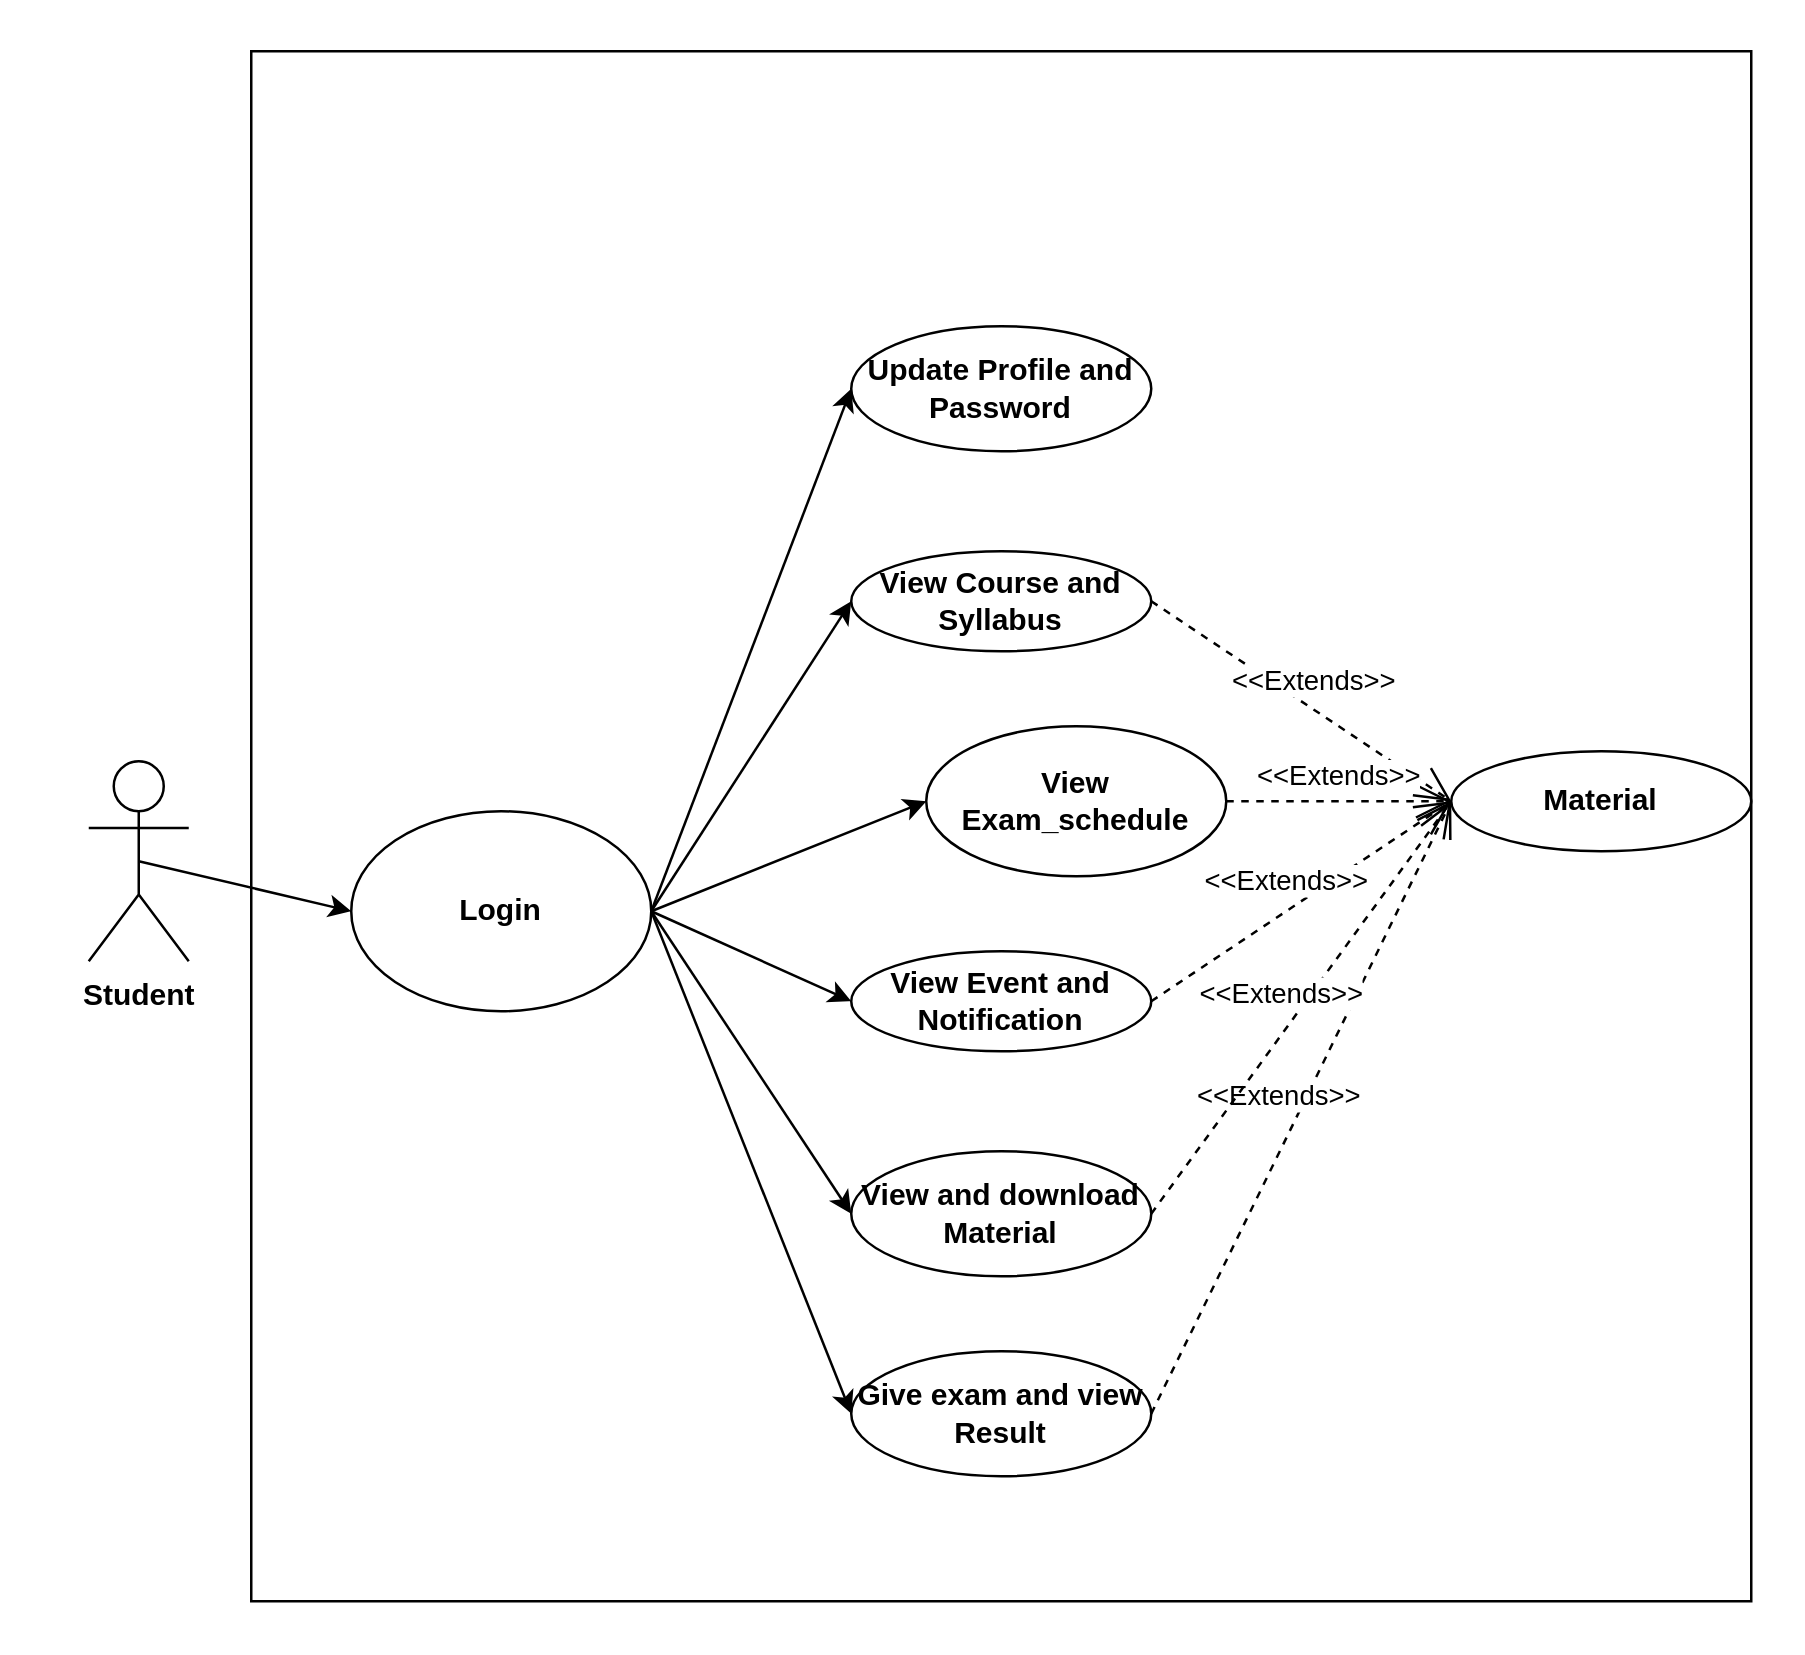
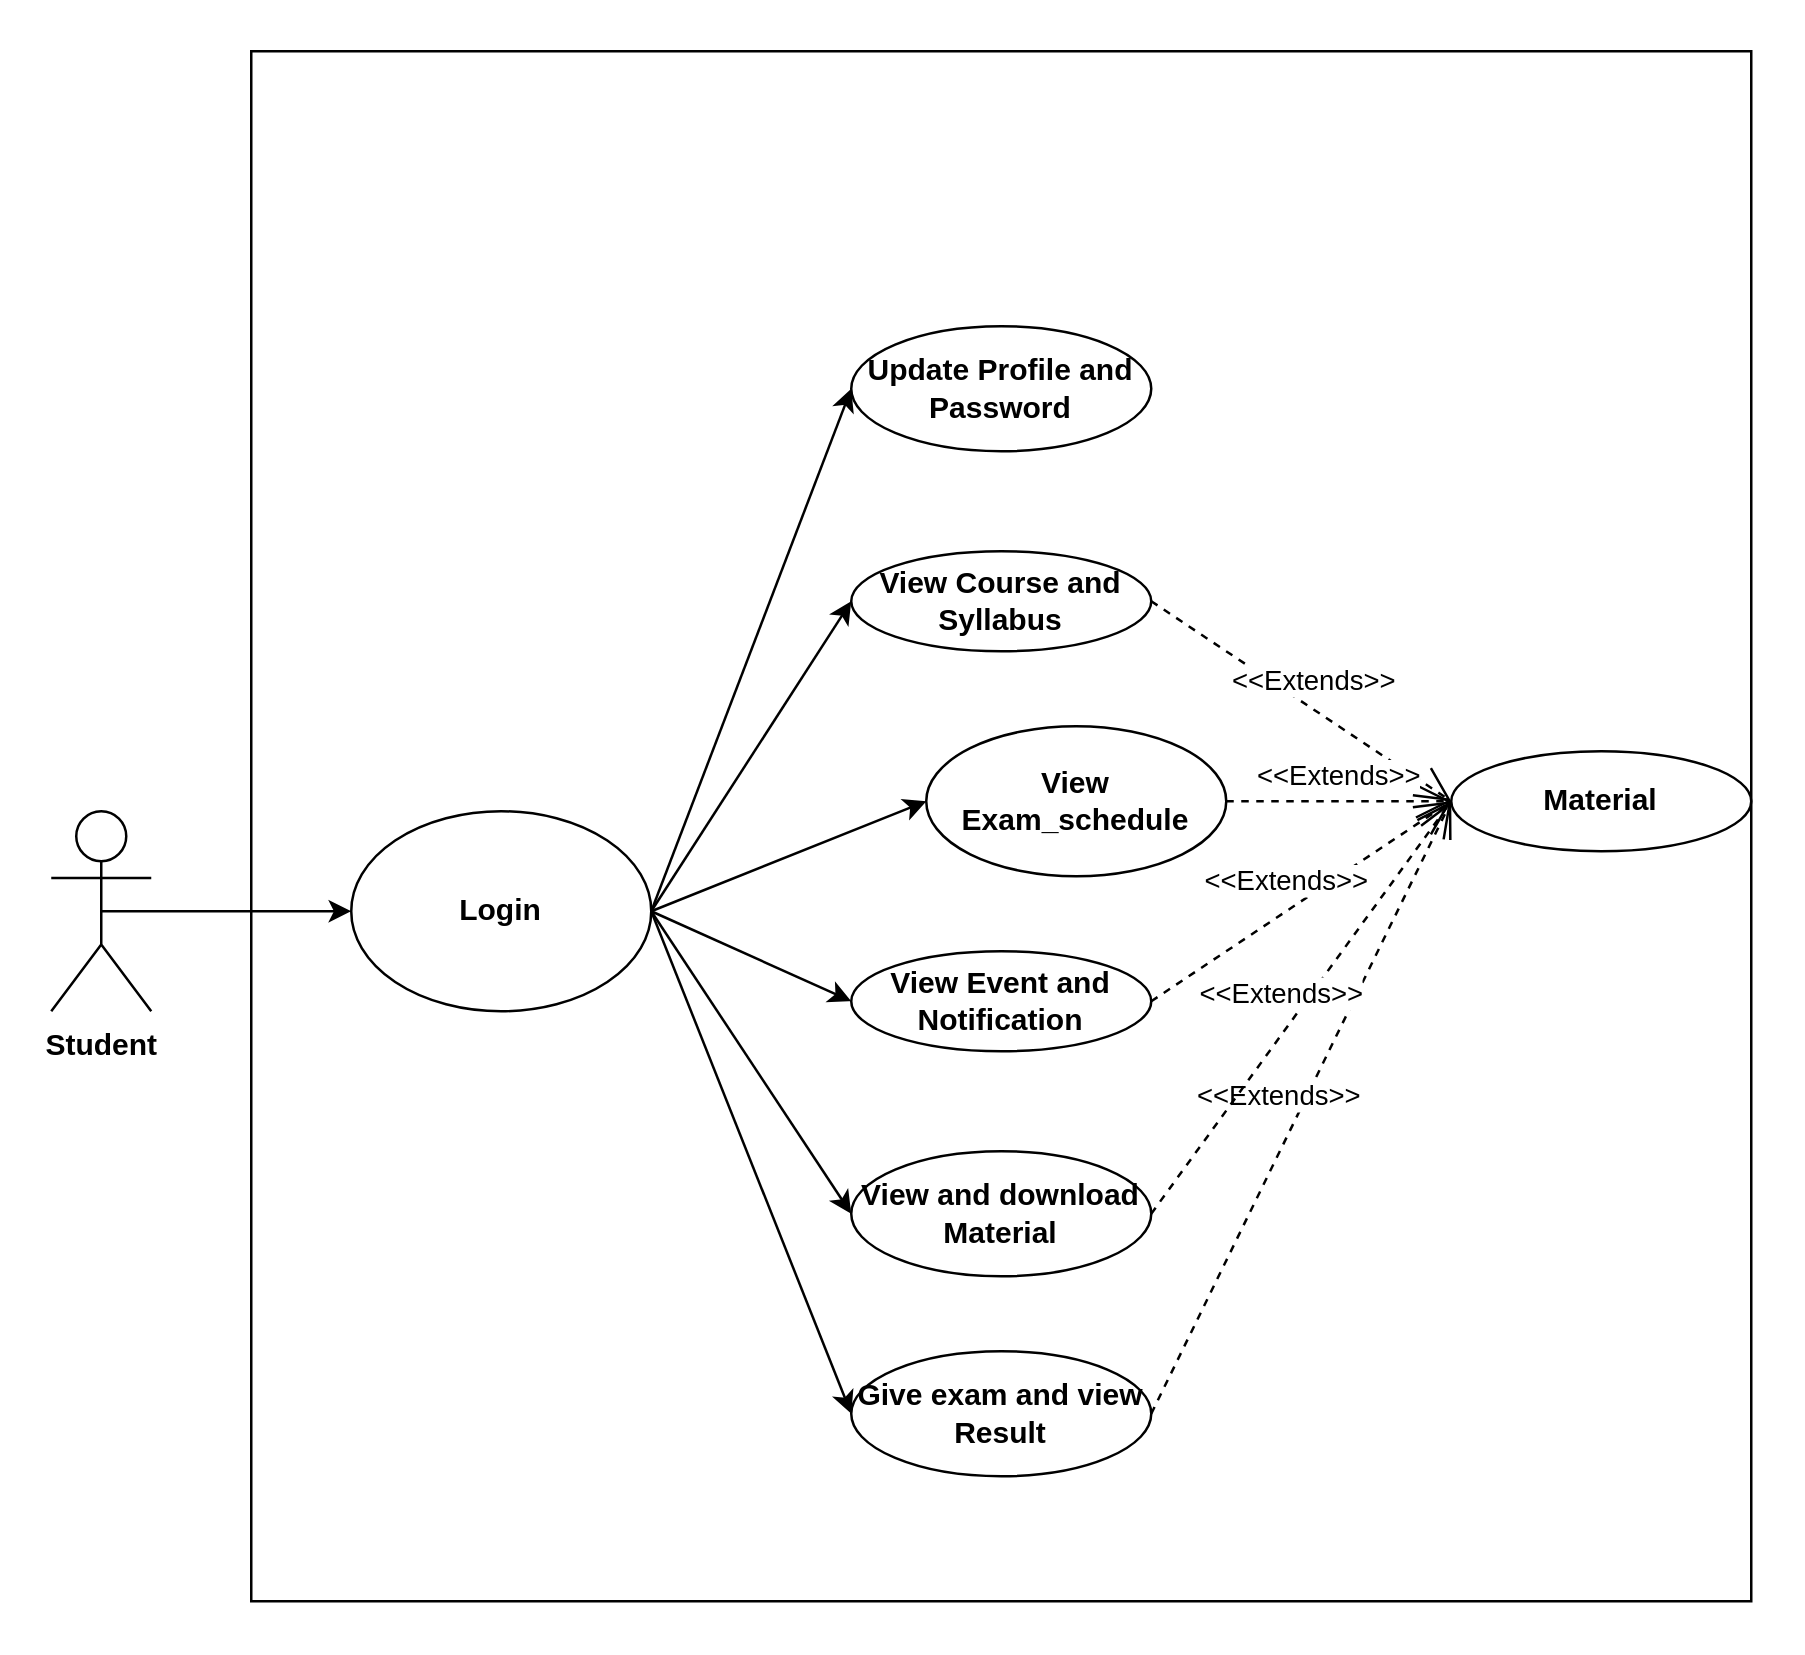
(139, 861) -> (101, 911)
